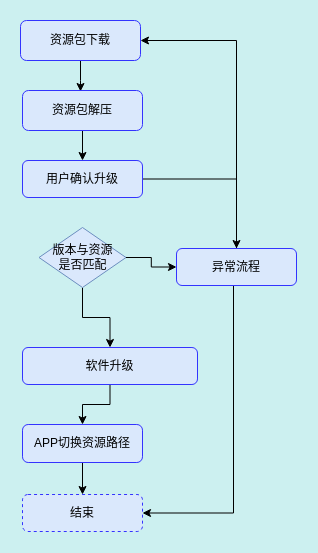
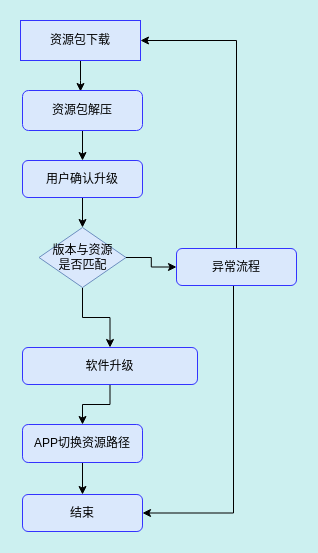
(81, 41) -> (81, 41)
(189, 179) -> (83, 217)
(83, 513) -> (83, 513)
